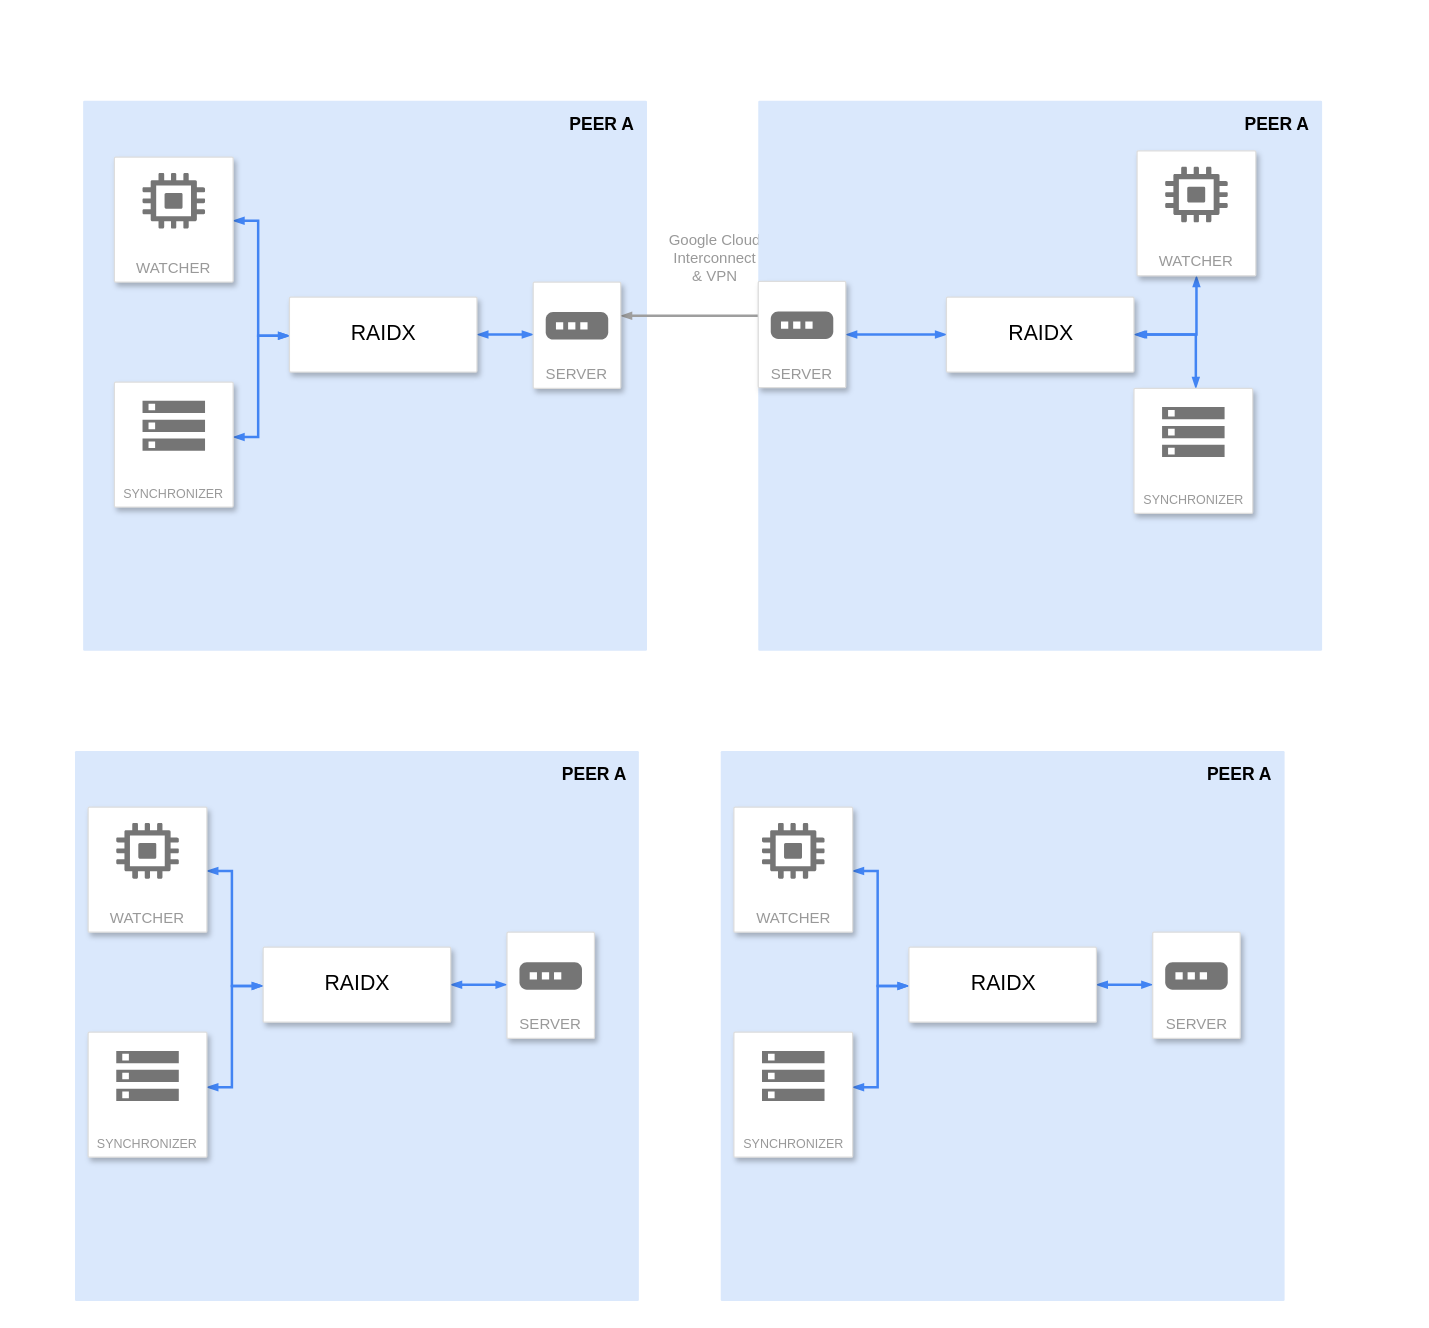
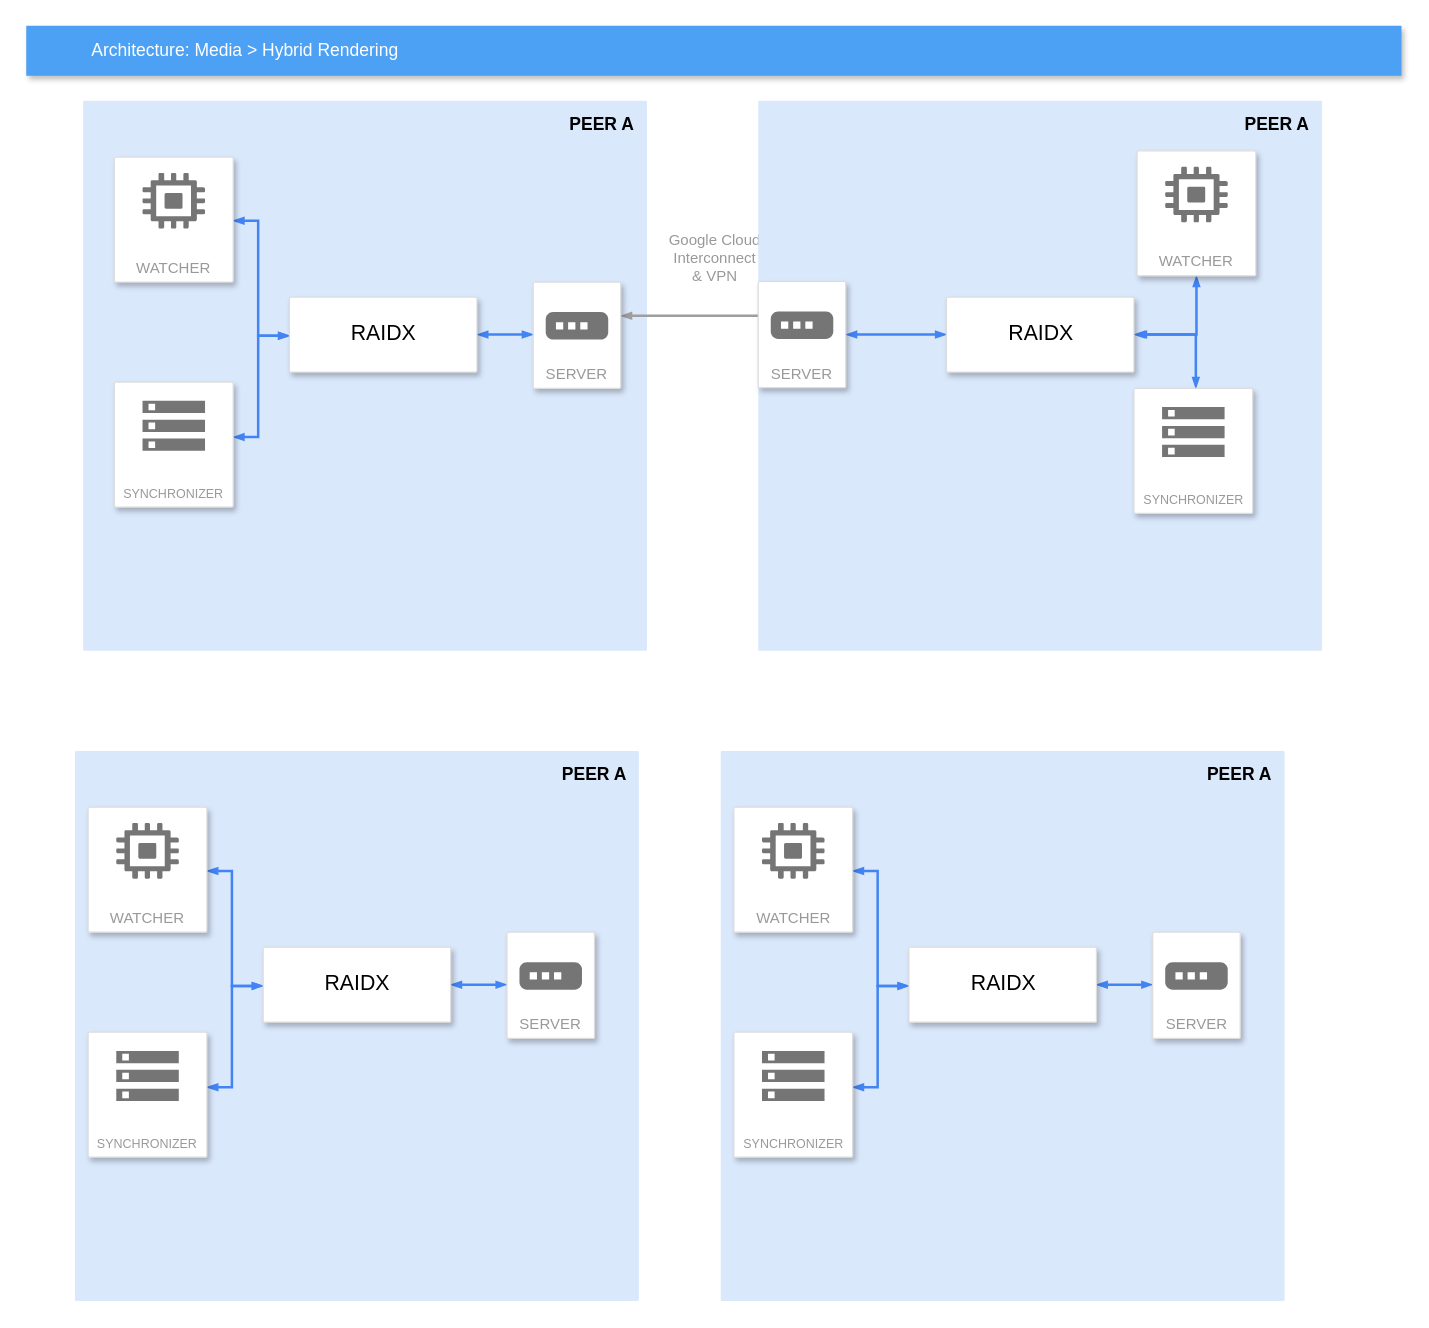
none -> (714, 51)
